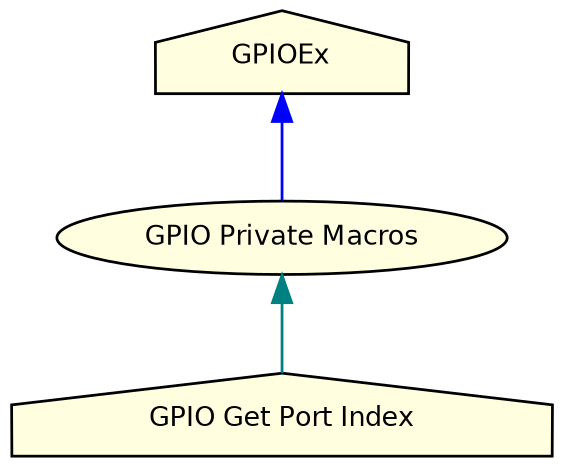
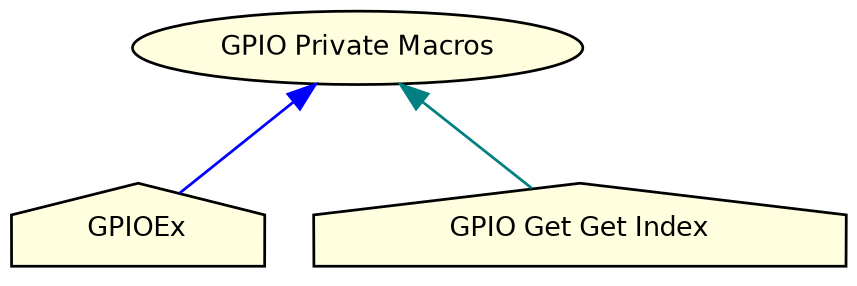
(282, 161) -> (237, 147)
(282, 419) -> (580, 229)
